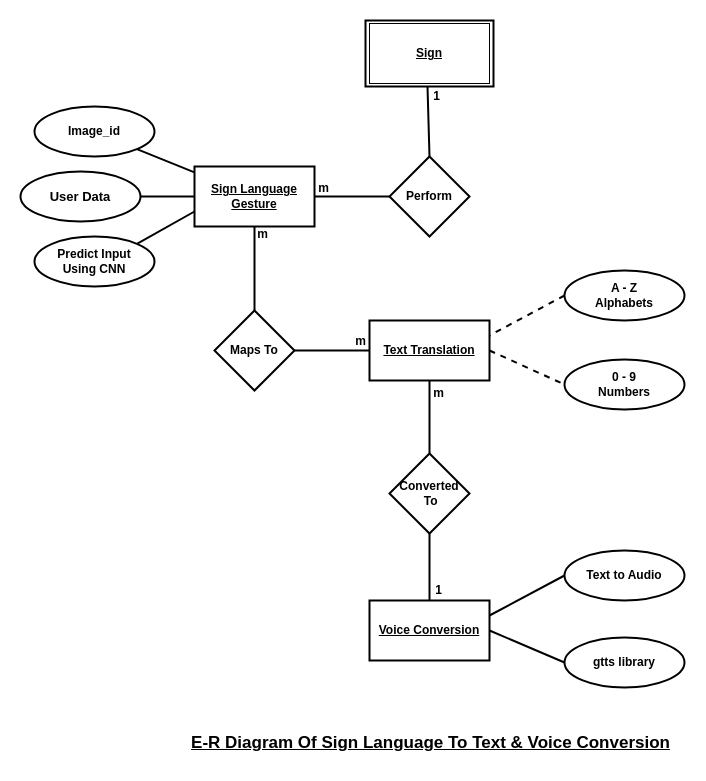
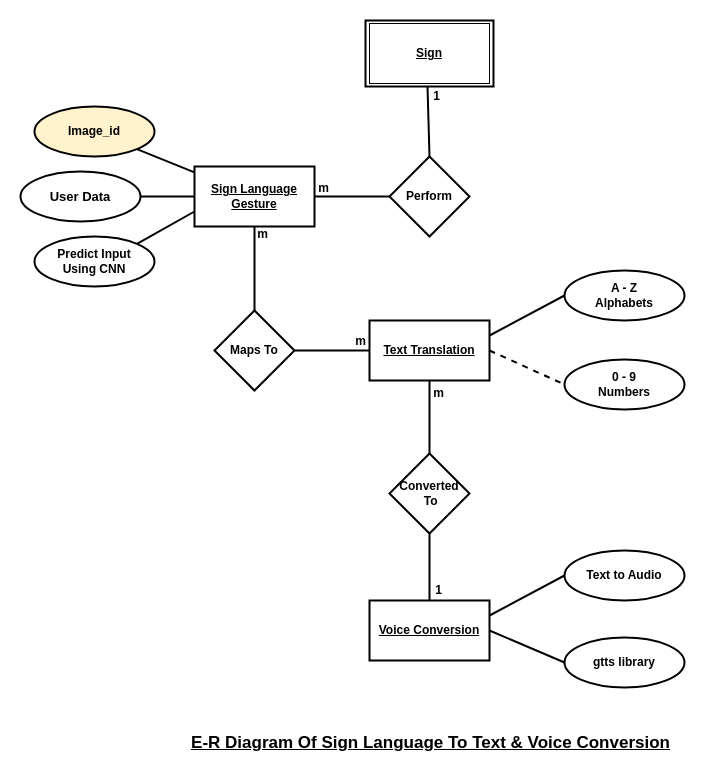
(95, 132) -> (95, 132)
(525, 317) -> (525, 317)
